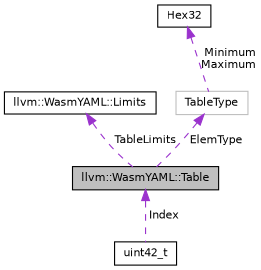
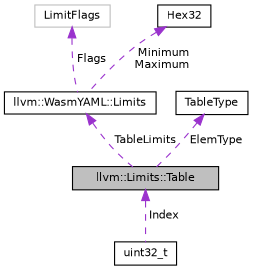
none -> (73, 16)
(200, 65) -> (120, 59)
(212, 103) -> (212, 103)
(146, 178) -> (146, 178)
(146, 253) -> (146, 253)
